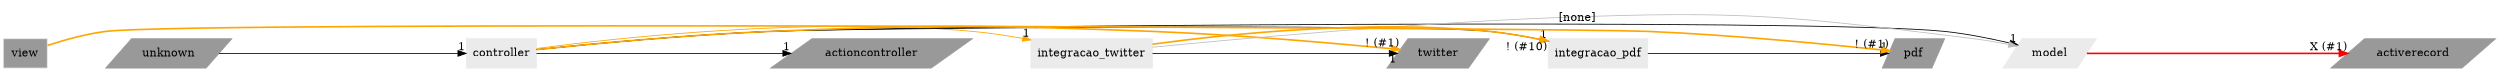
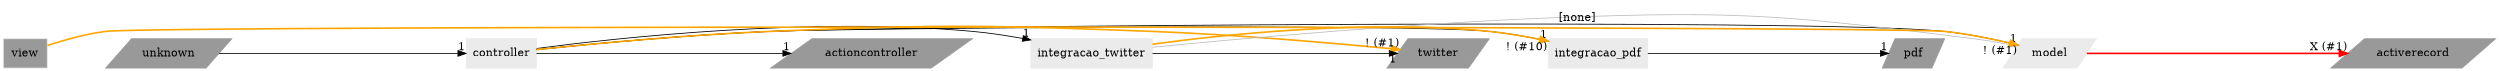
(689, 26) -> (684, 27)
(779, 28) -> (779, 28)
